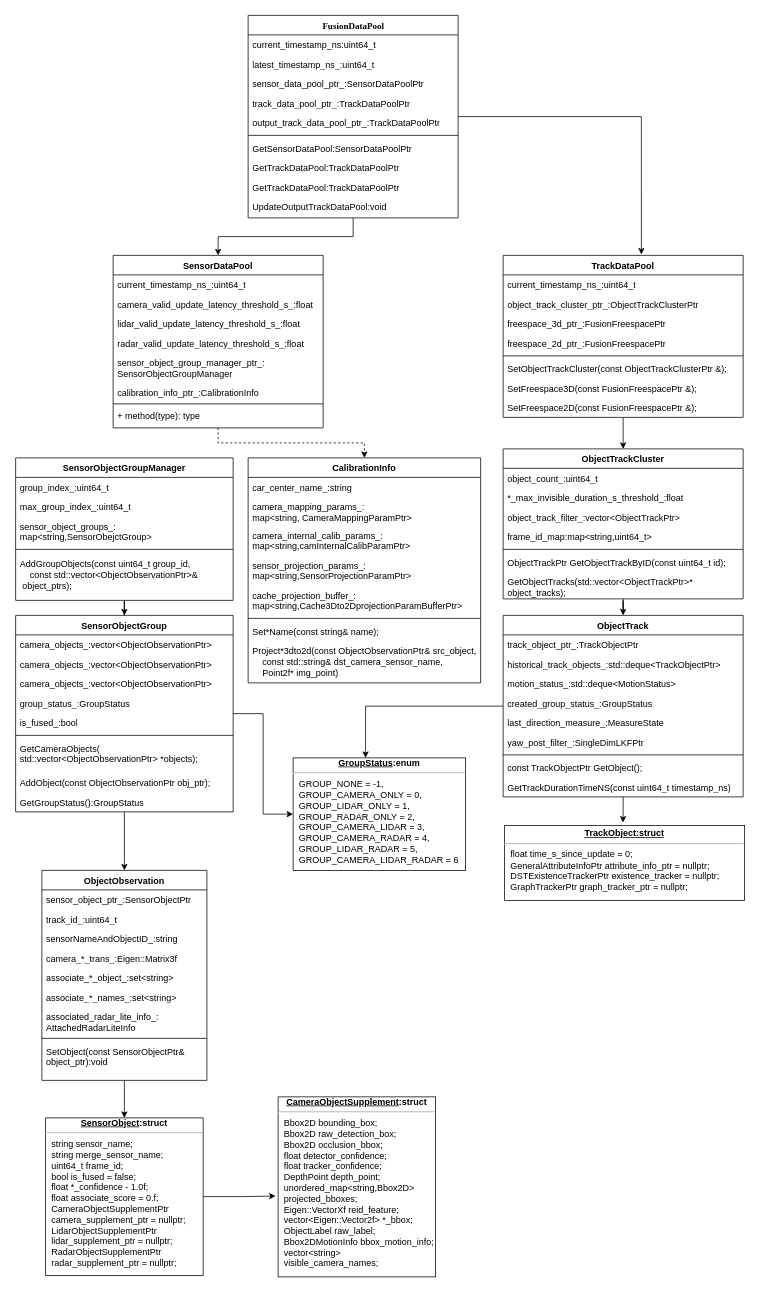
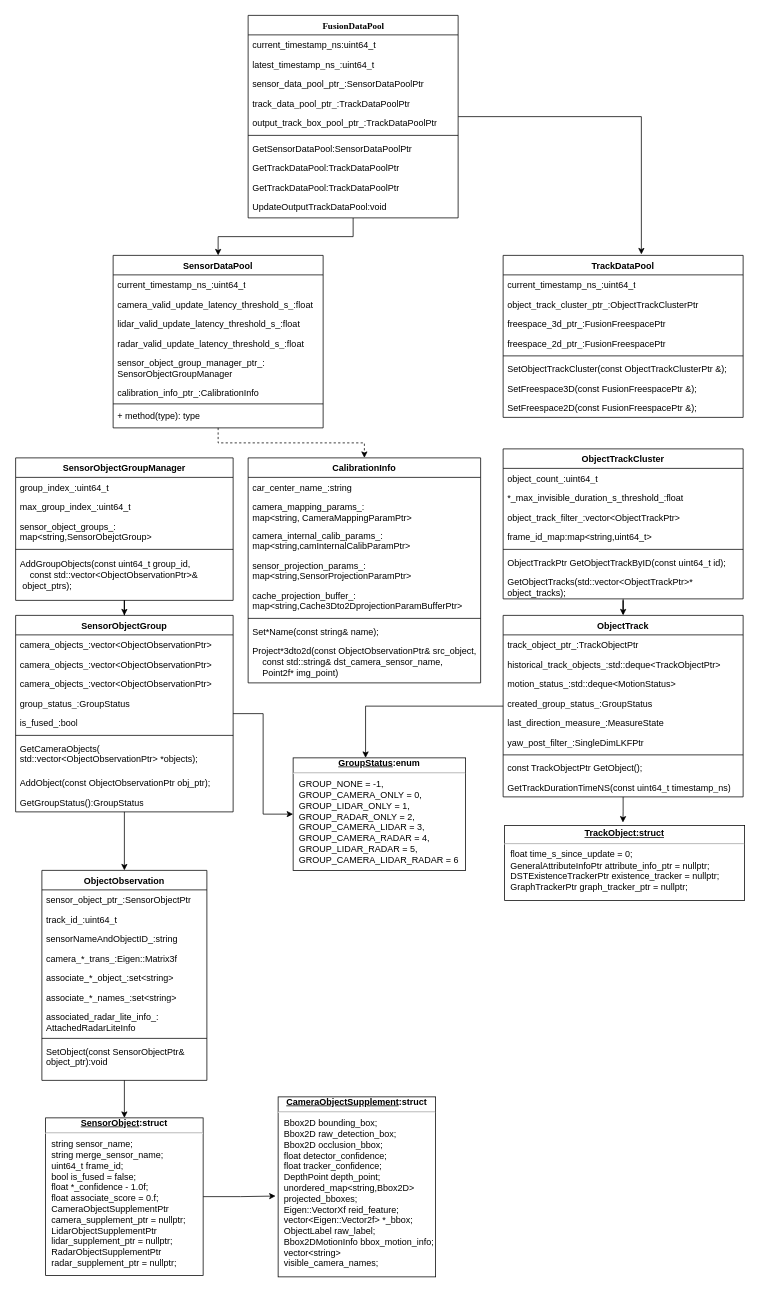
(354, 129) -> (354, 129)
(623, 442) -> none
